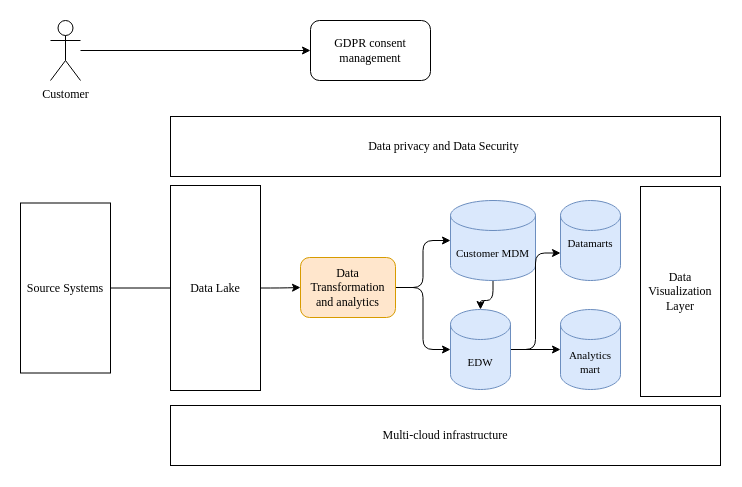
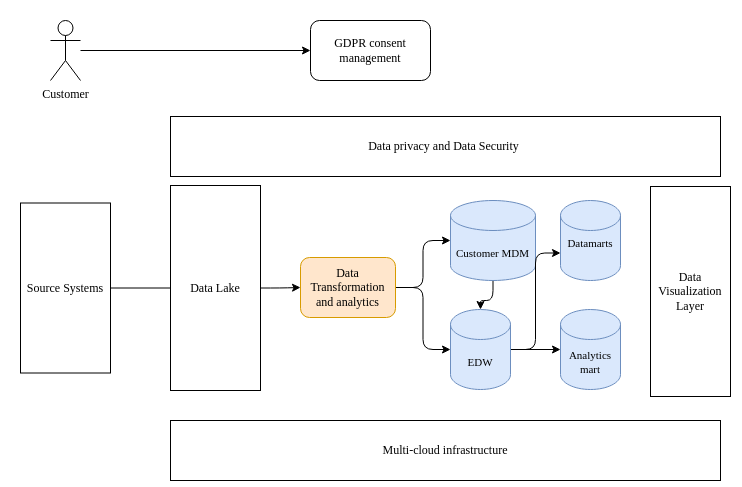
(681, 292) -> (691, 292)
(446, 436) -> (446, 451)
